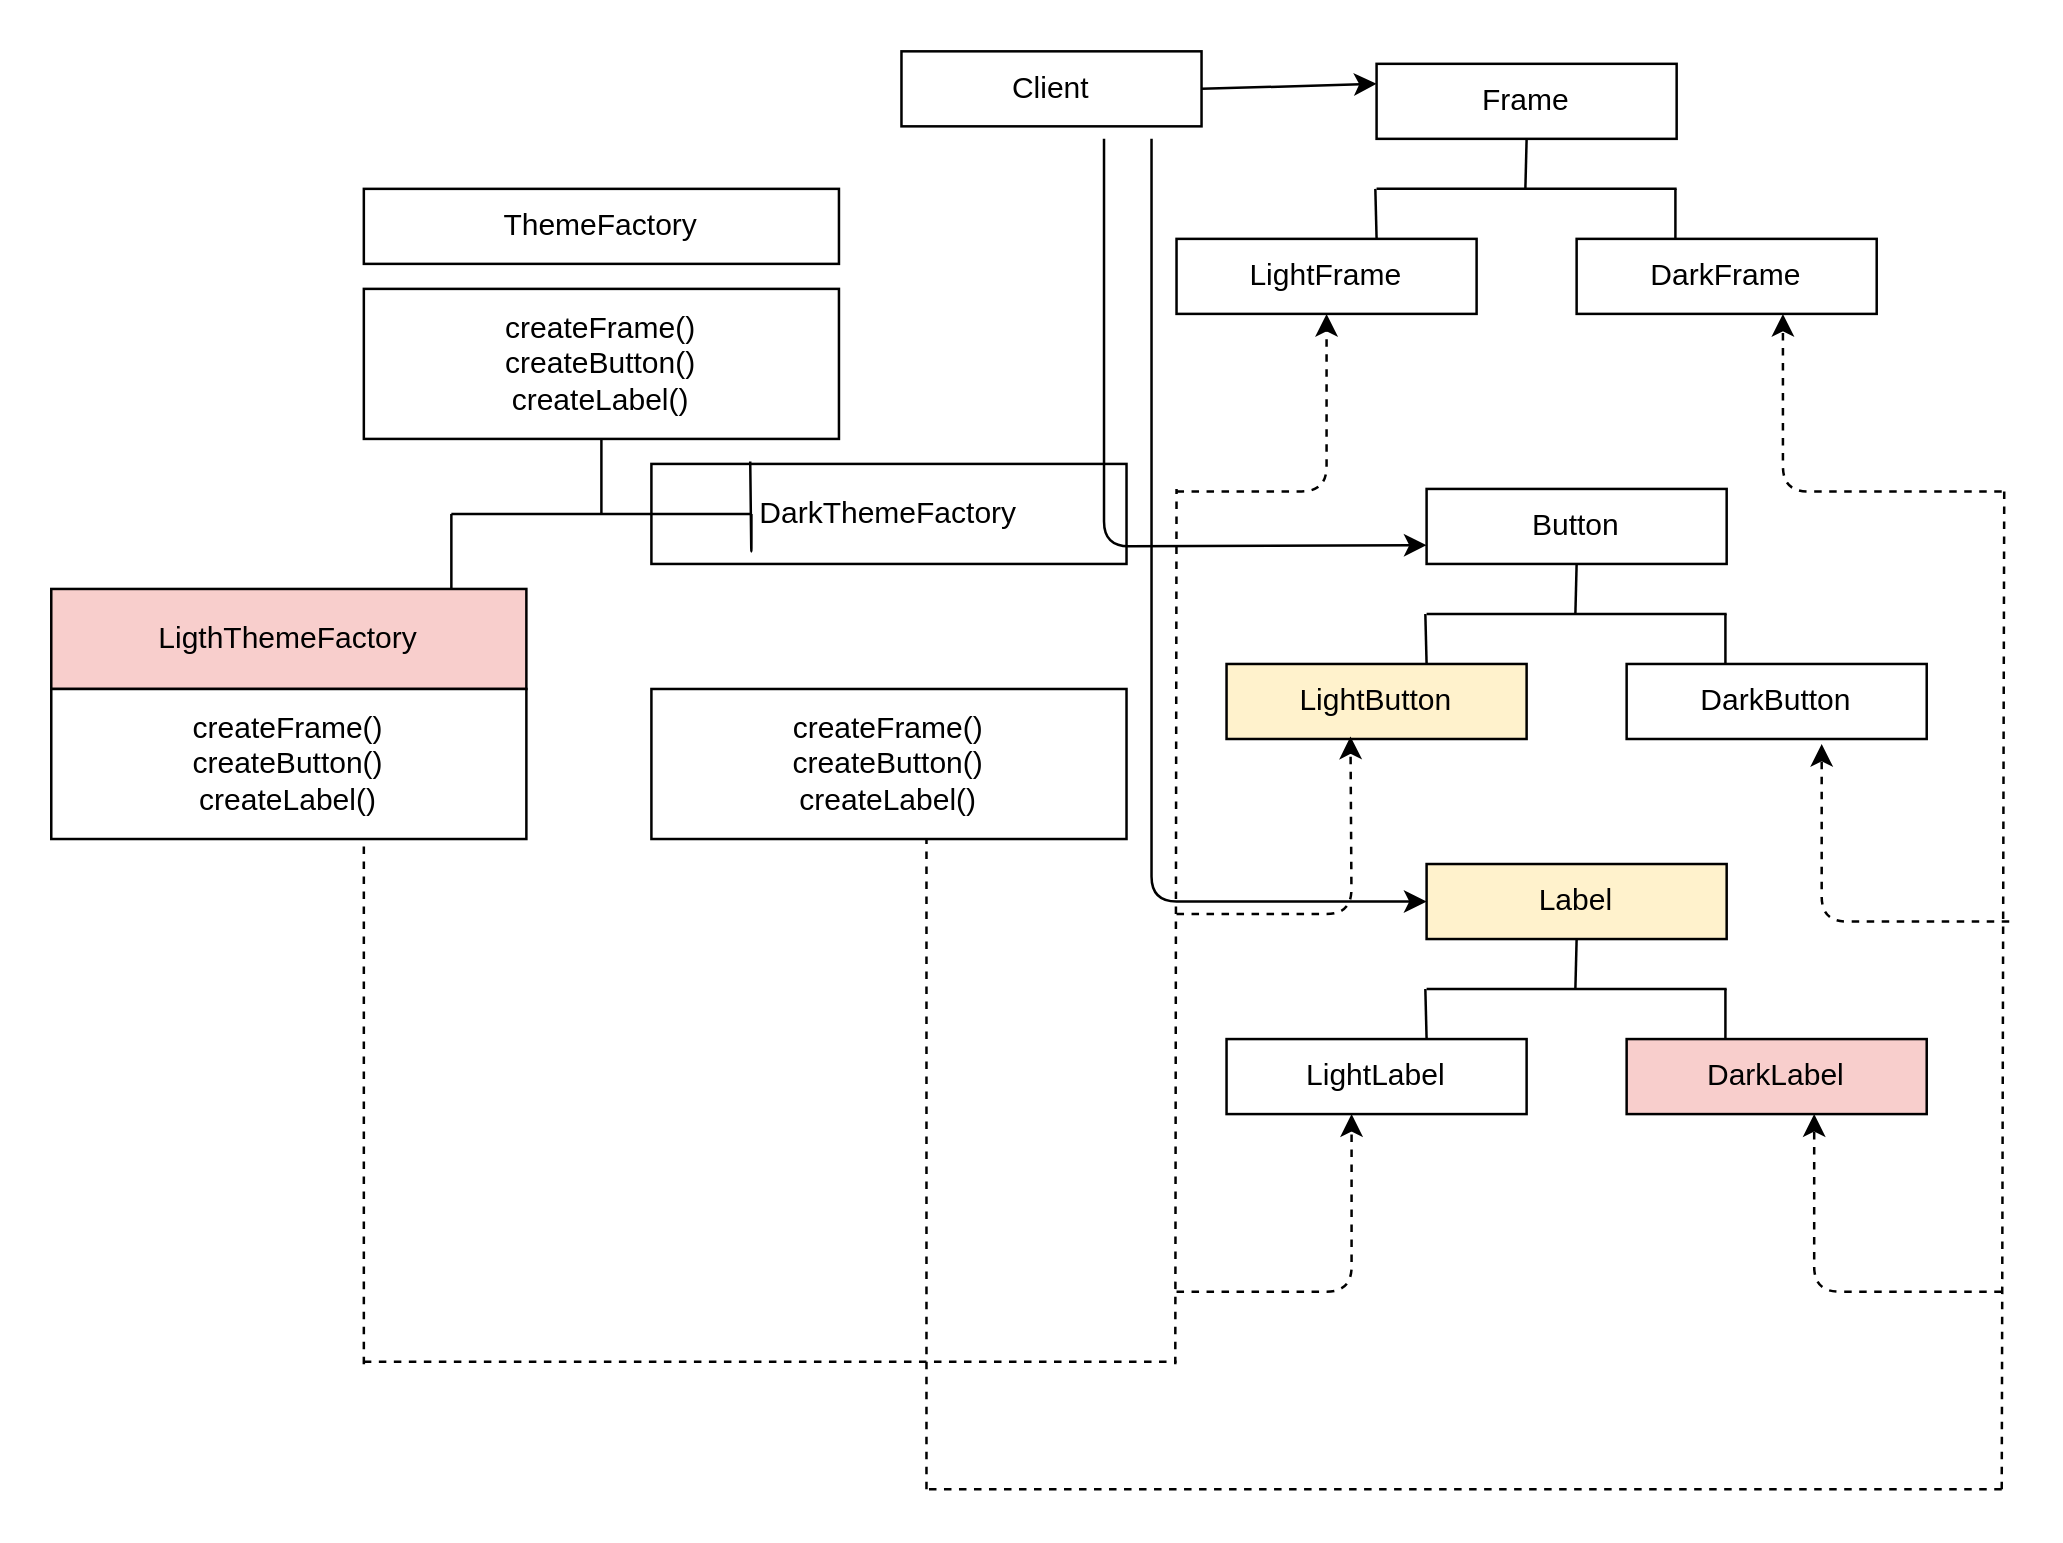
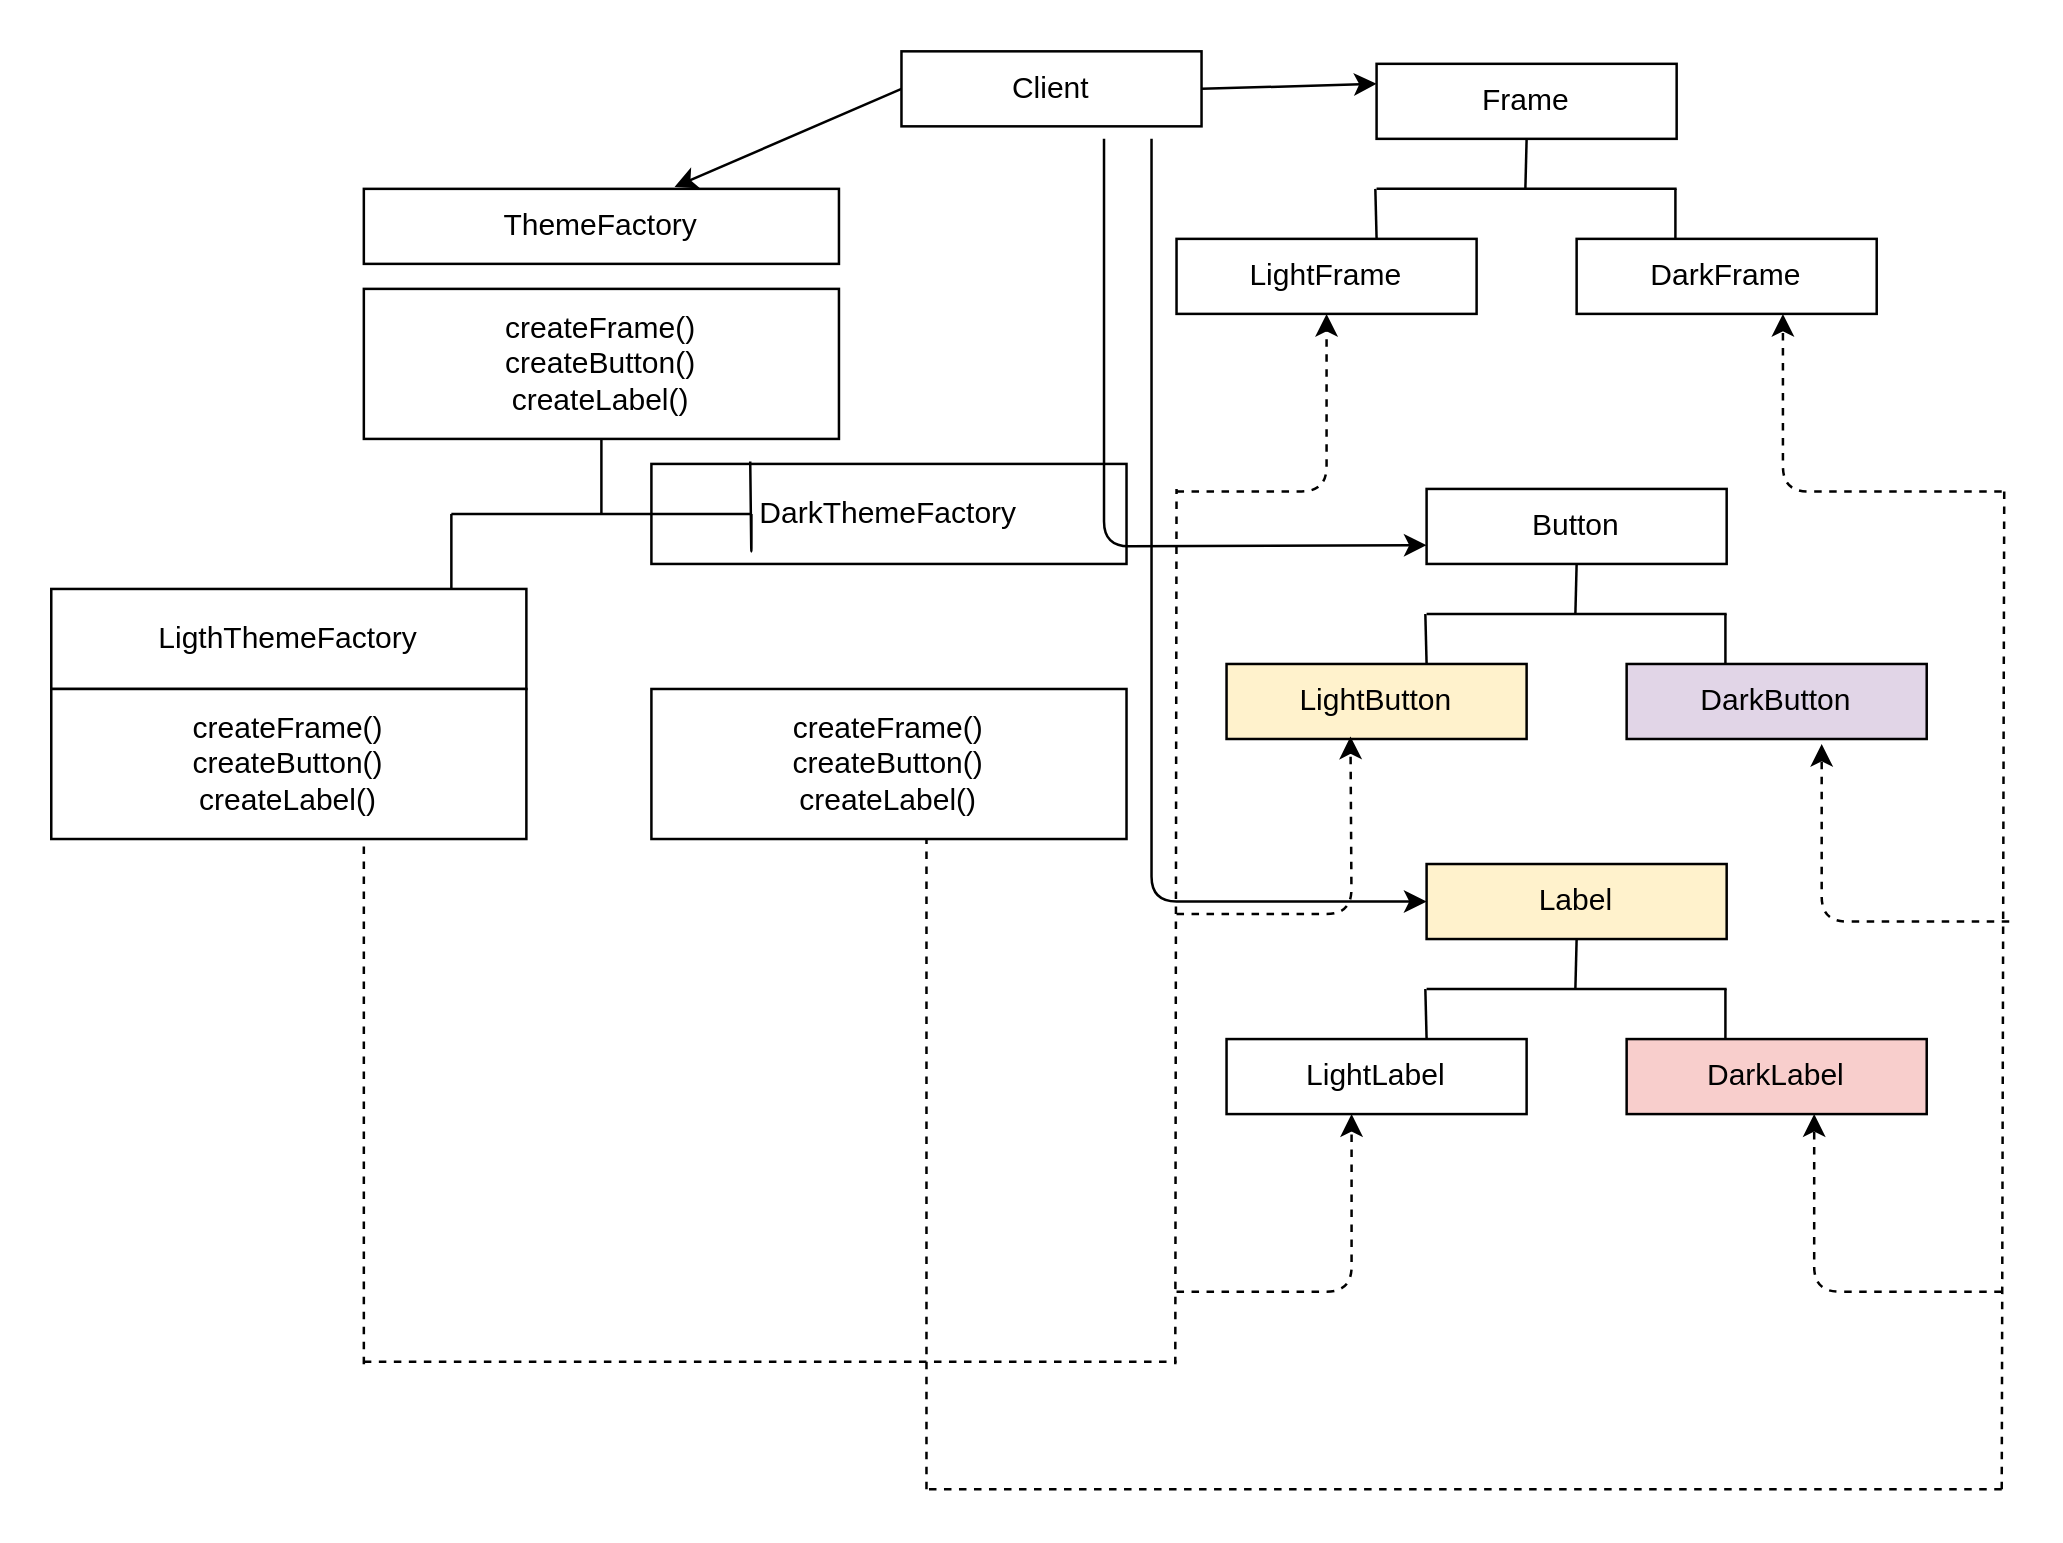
none -> (796, 134)
(289, 639) -> (289, 639)
(1776, 701) -> (1776, 701)
